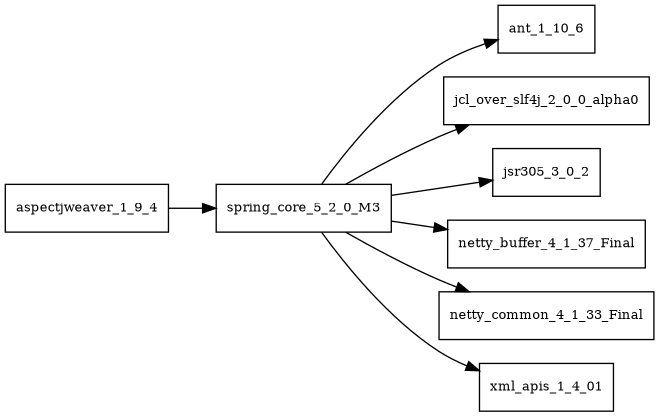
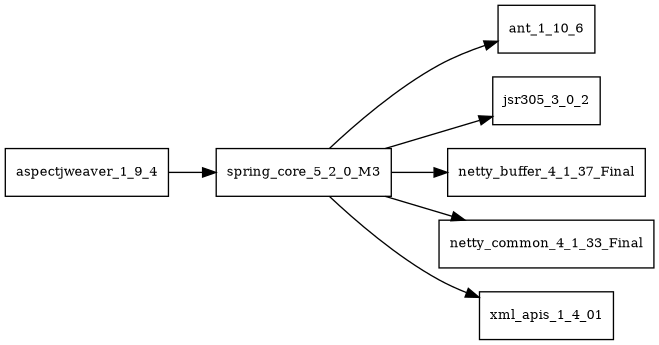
(546, 101) -> none
